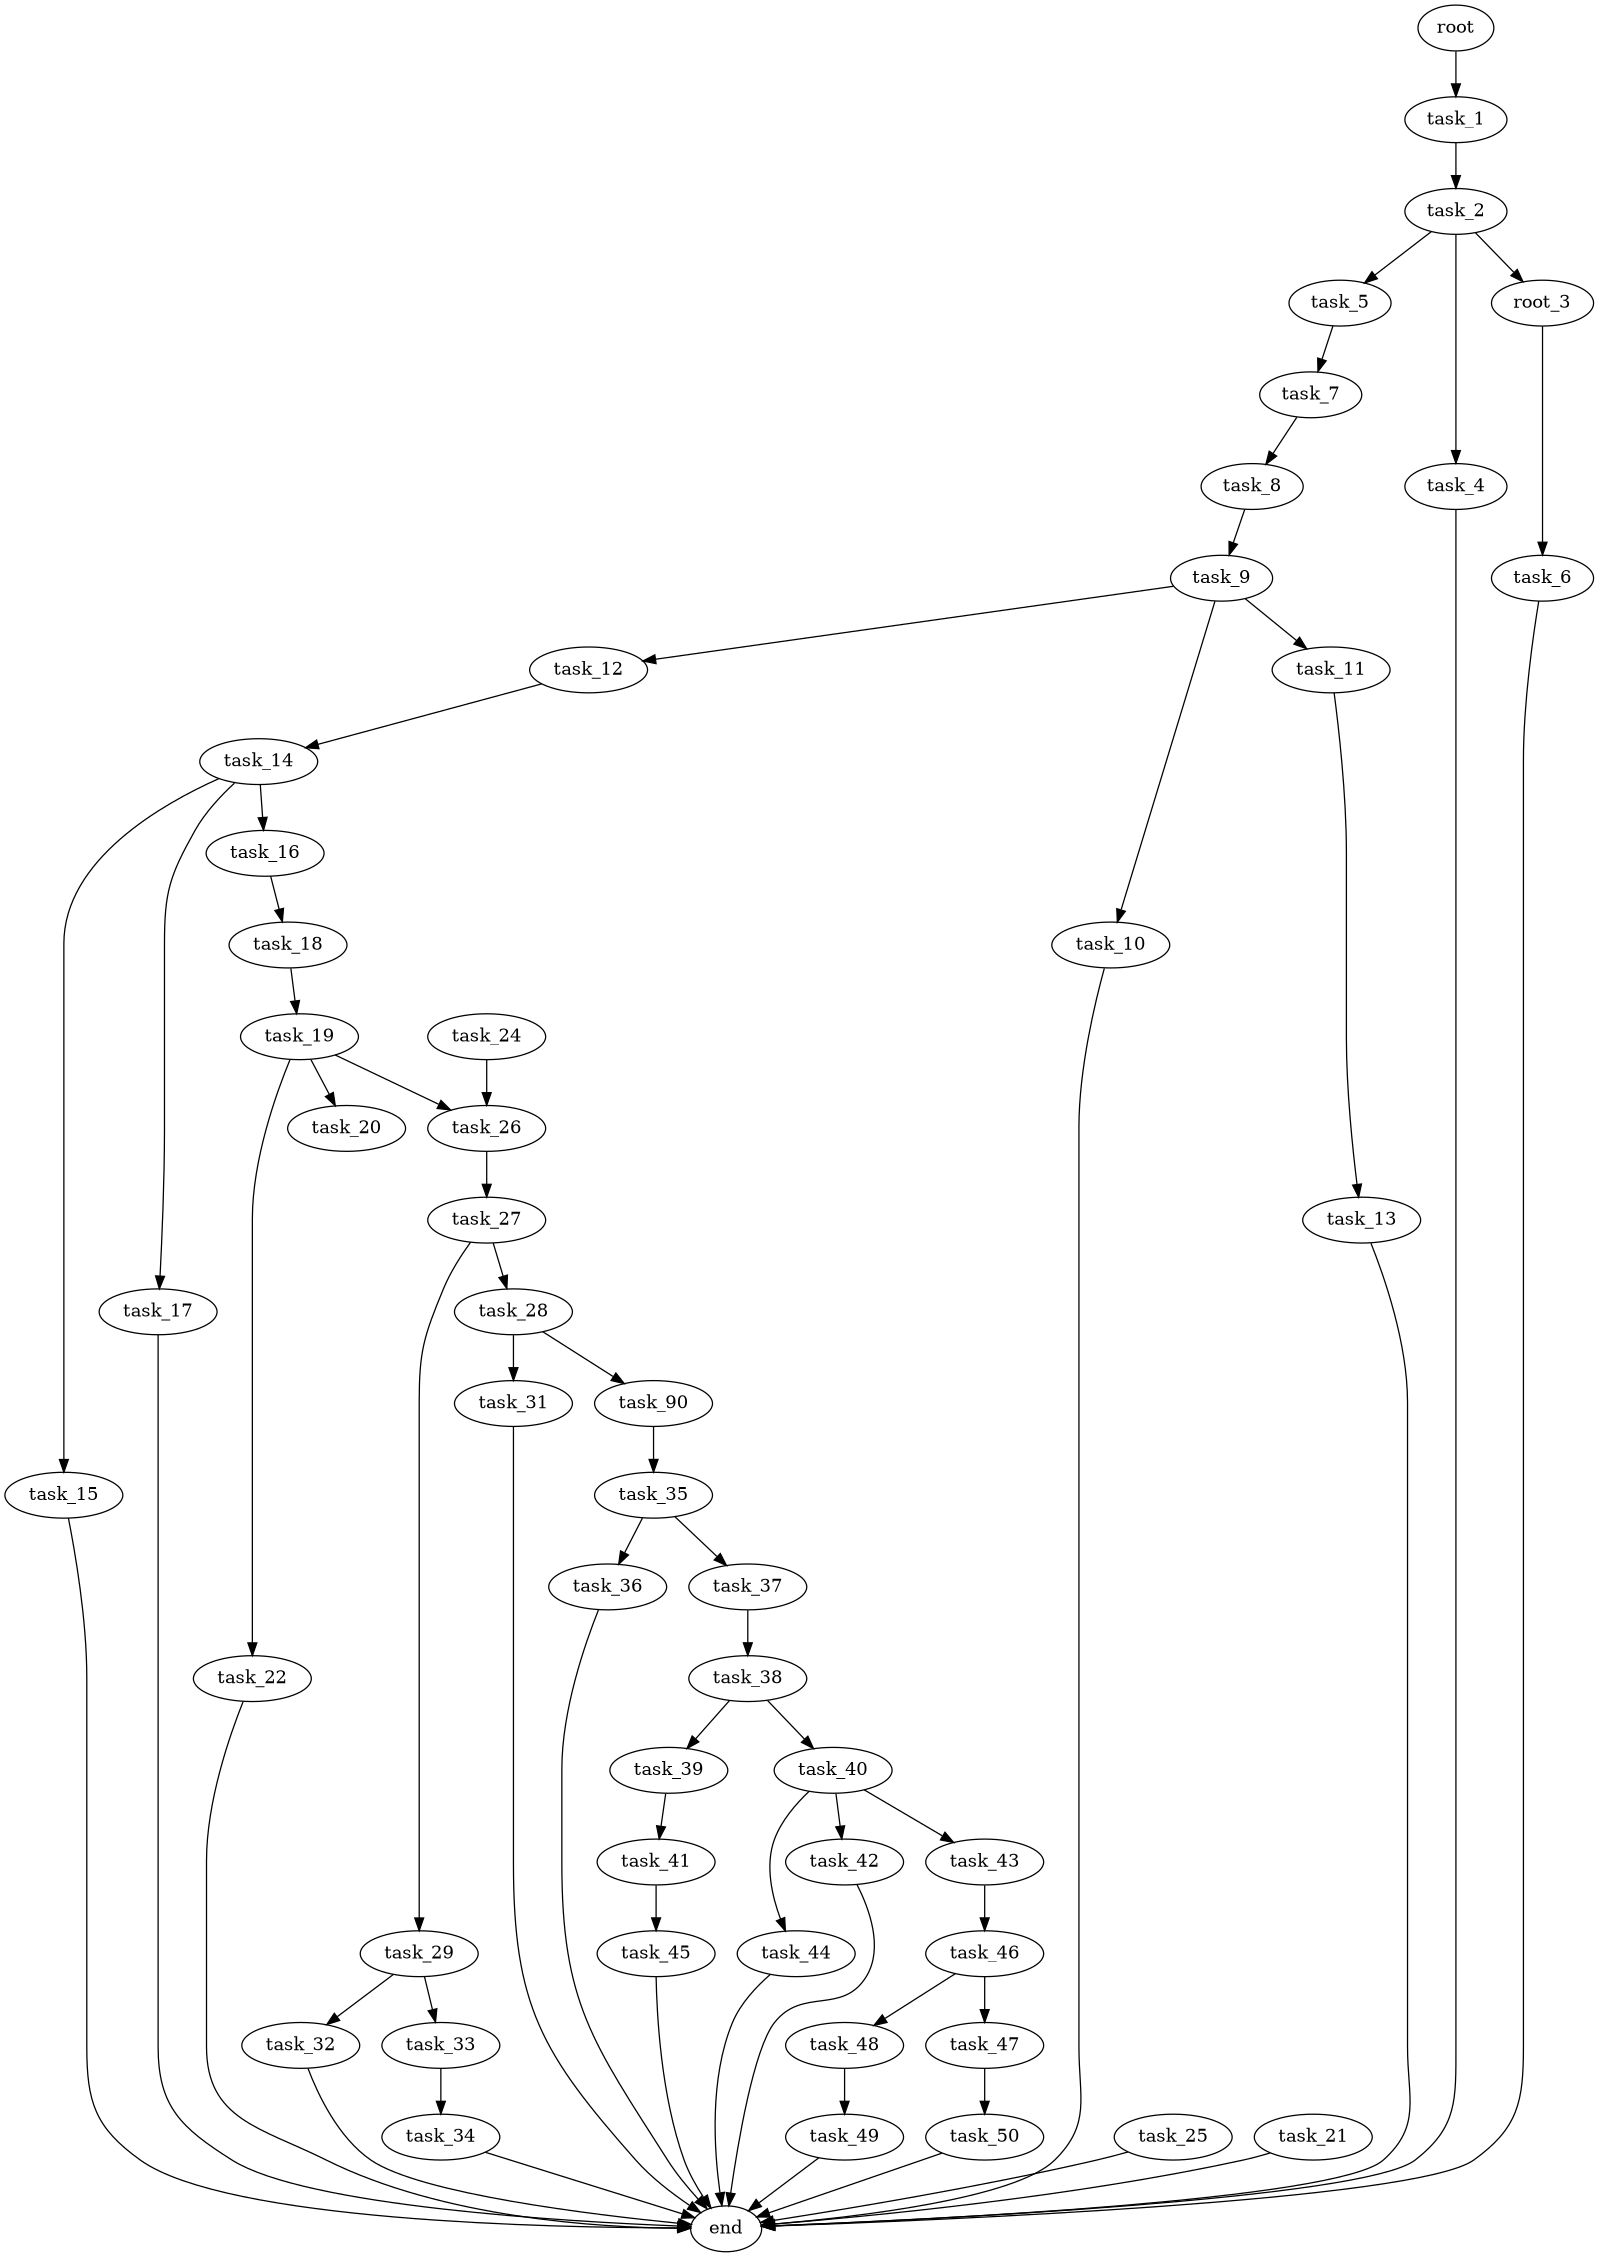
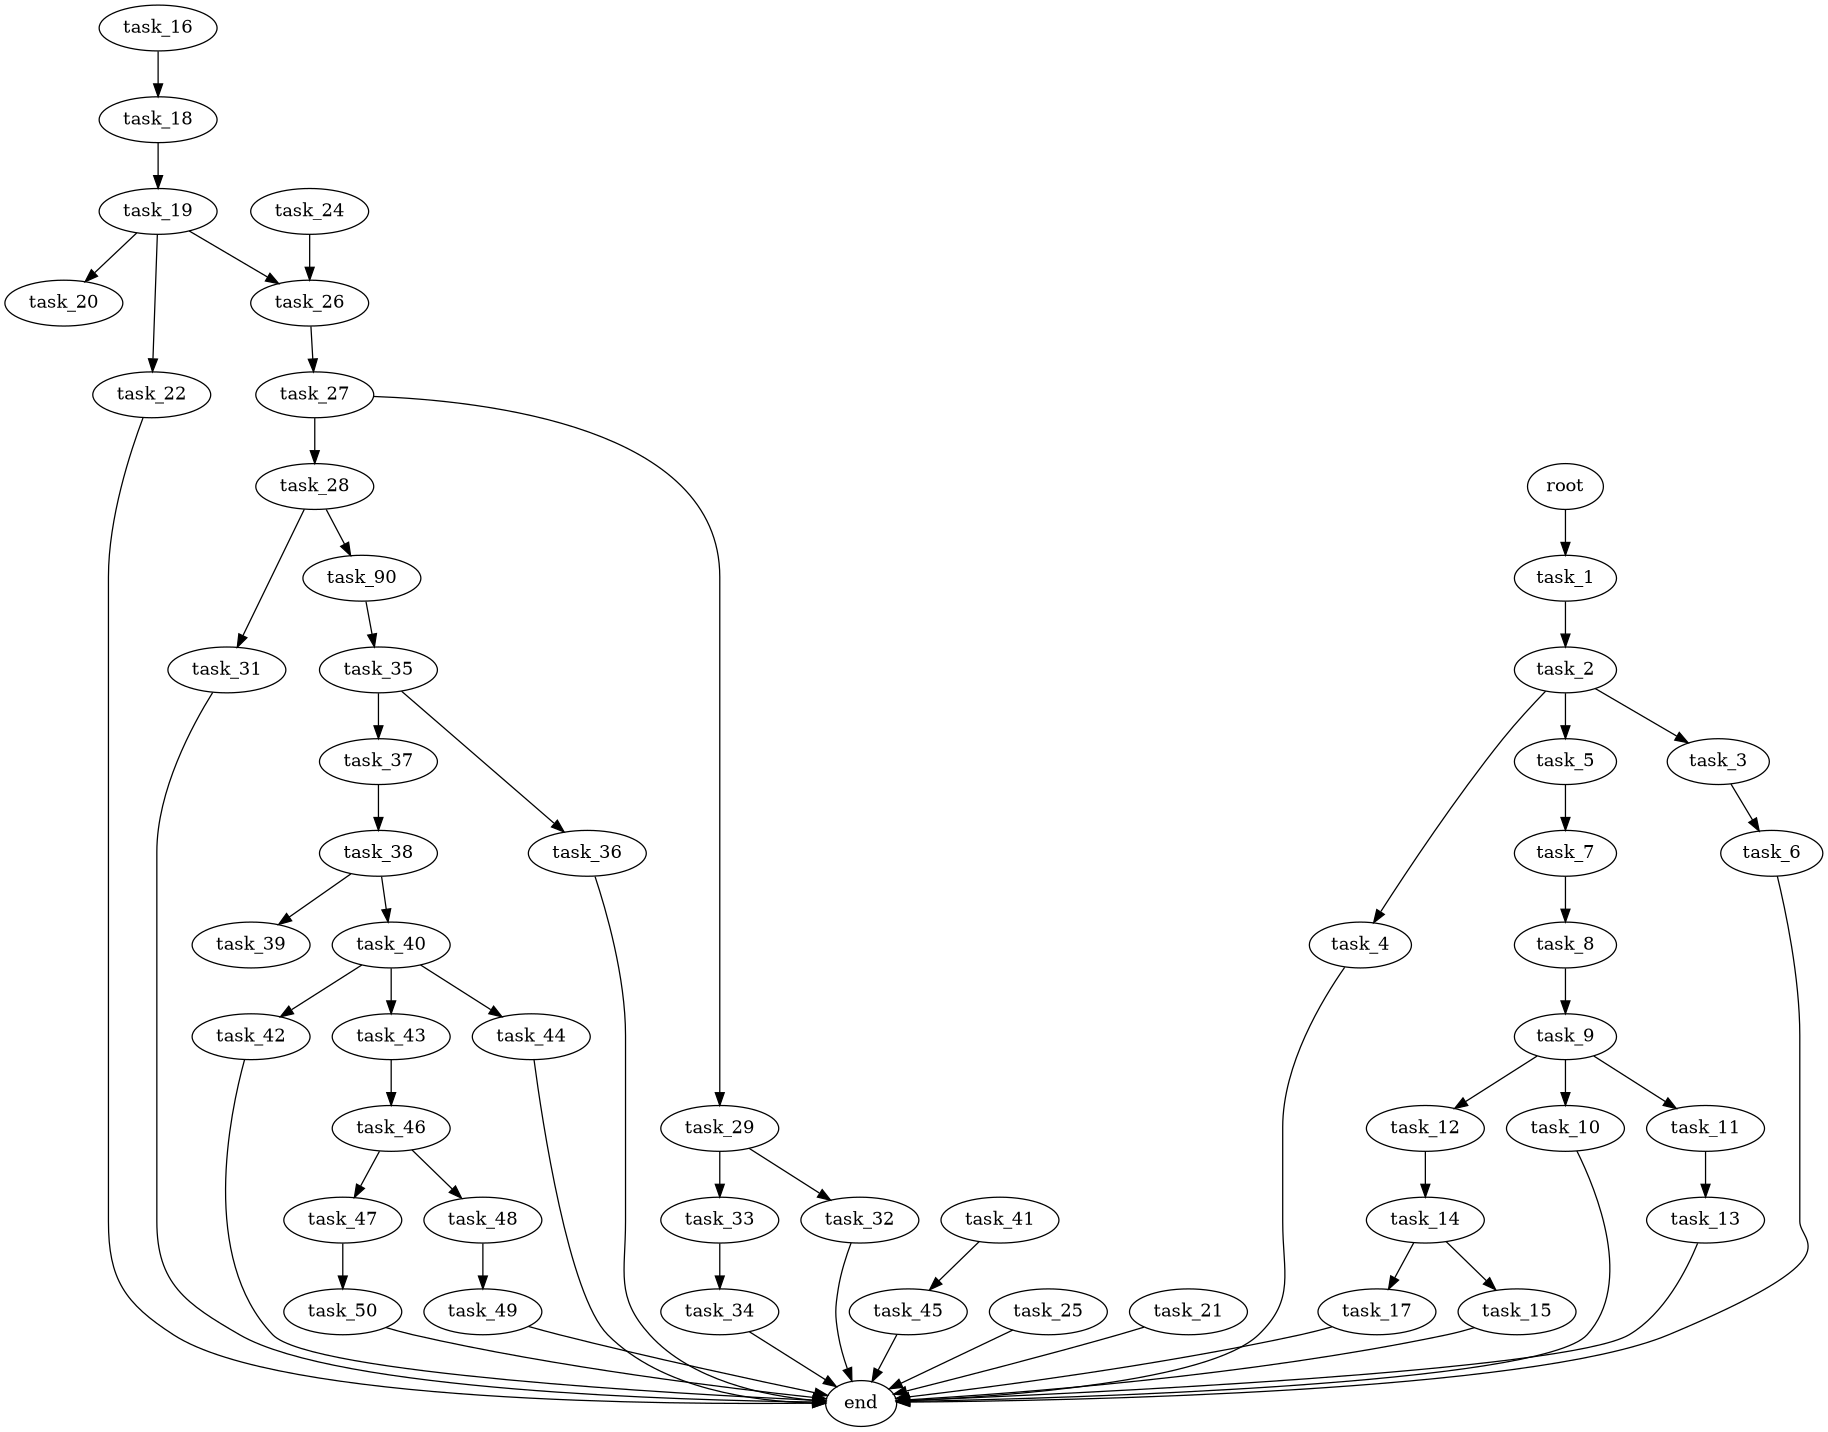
(1542, 303) -> (1718, 762)
(261, 801) -> none
(663, 1810) -> none
